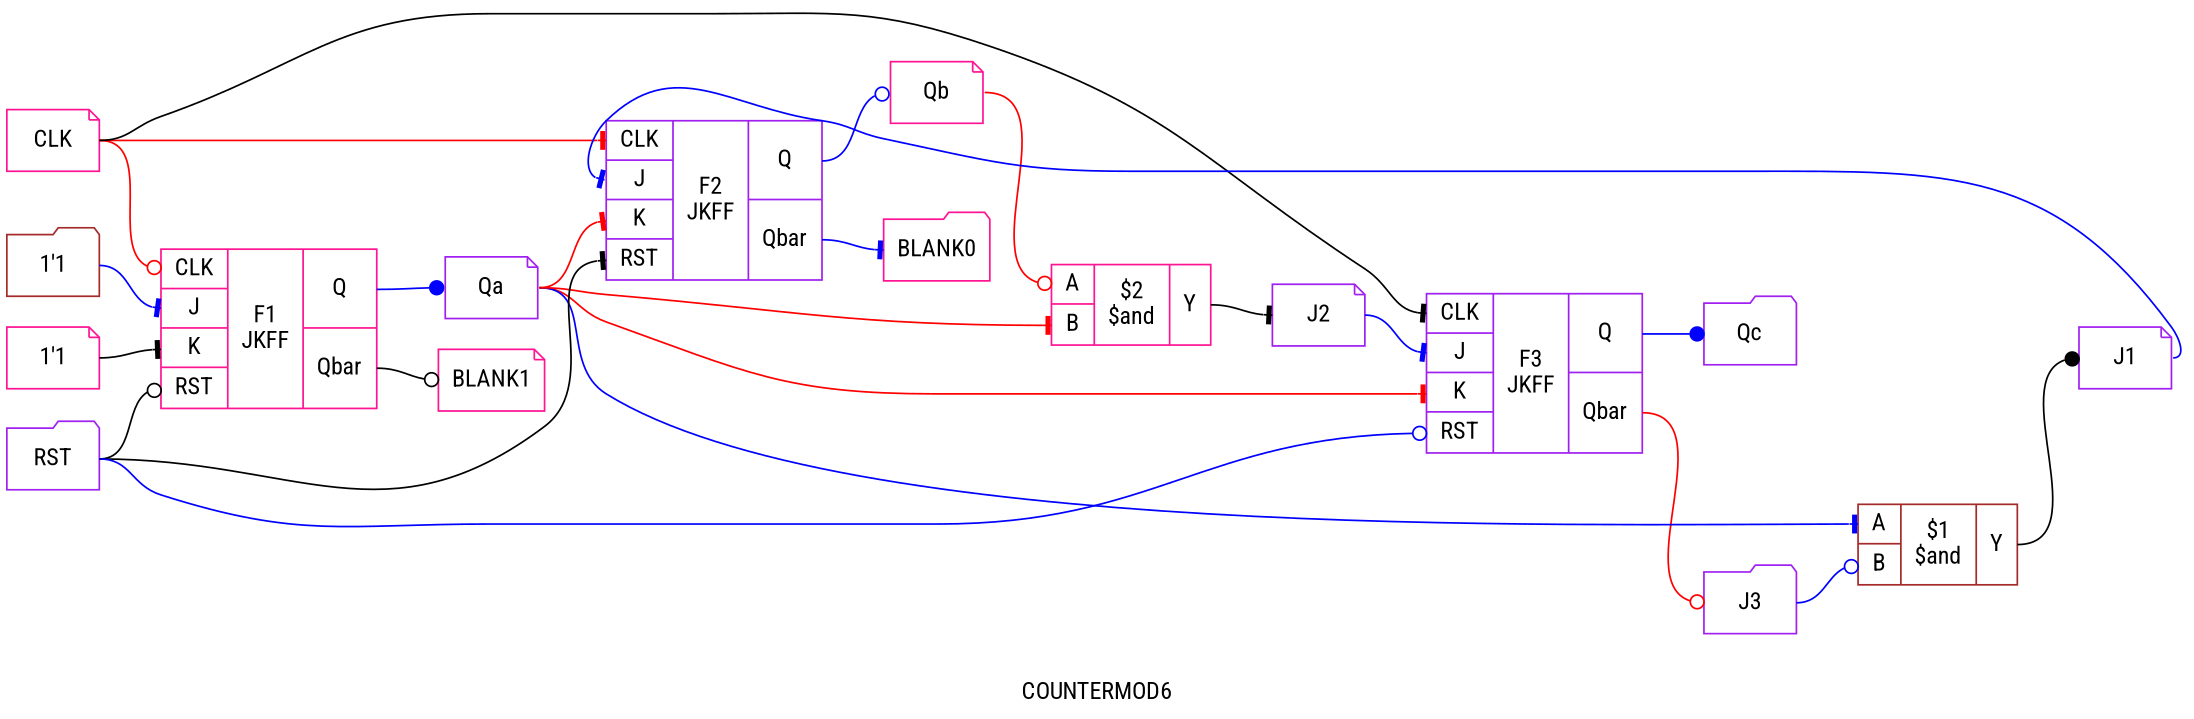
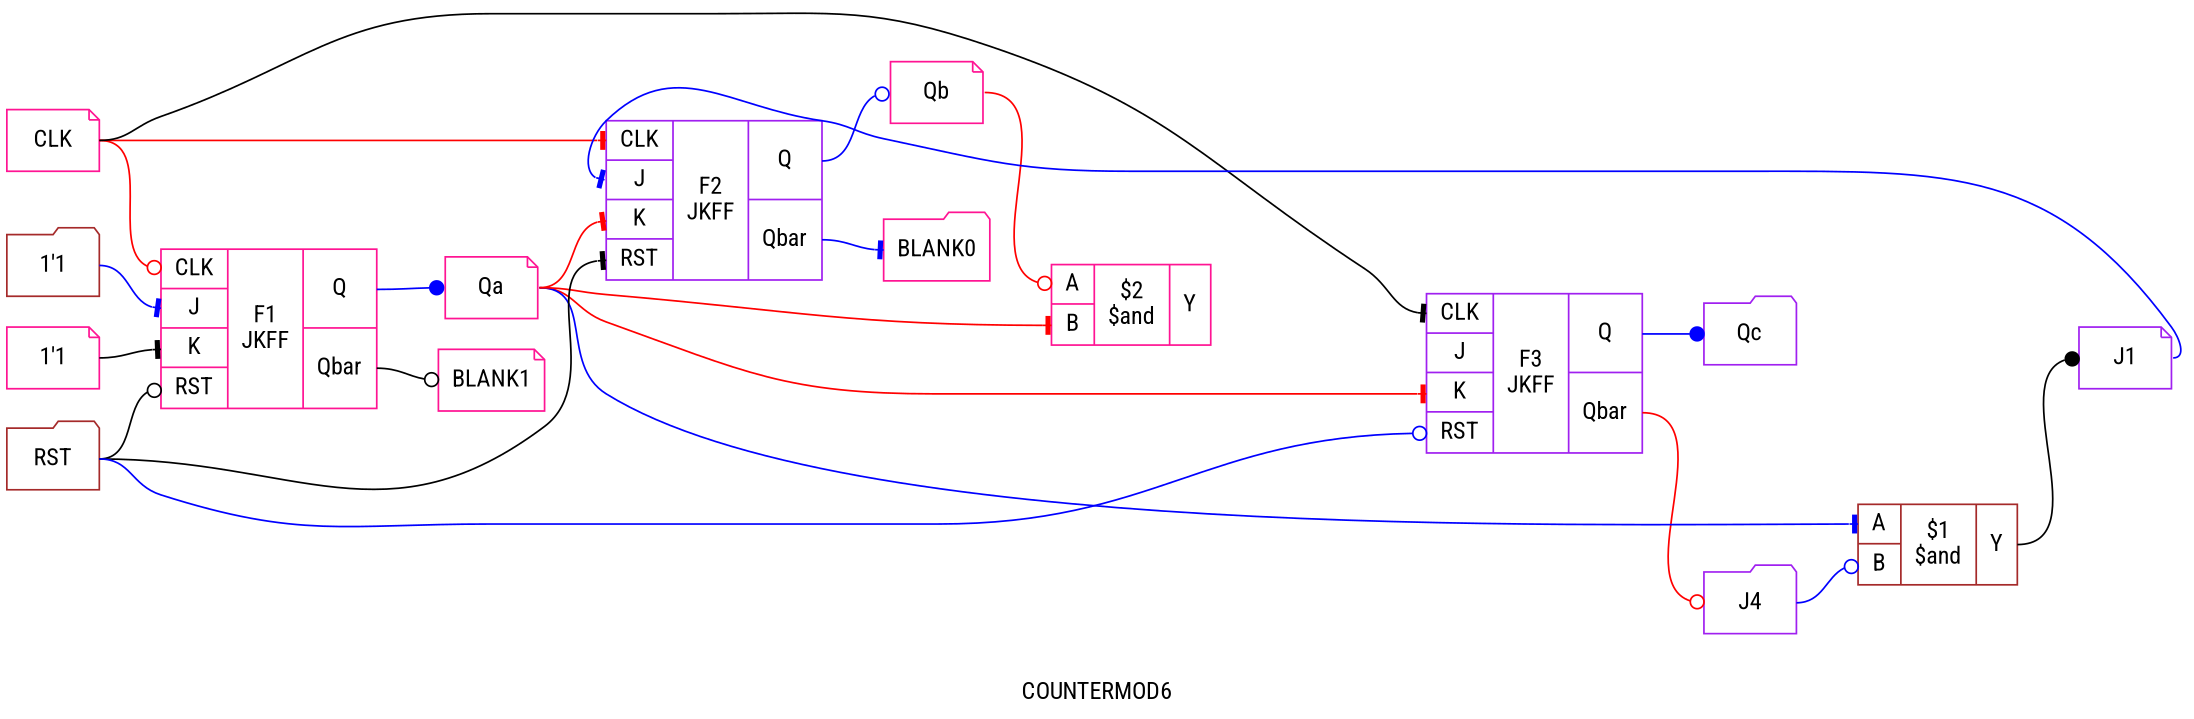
(491, 288) -> (491, 288)
(1319, 315) -> none
(53, 459) -> (53, 459)
(1750, 603) -> (1750, 603)
